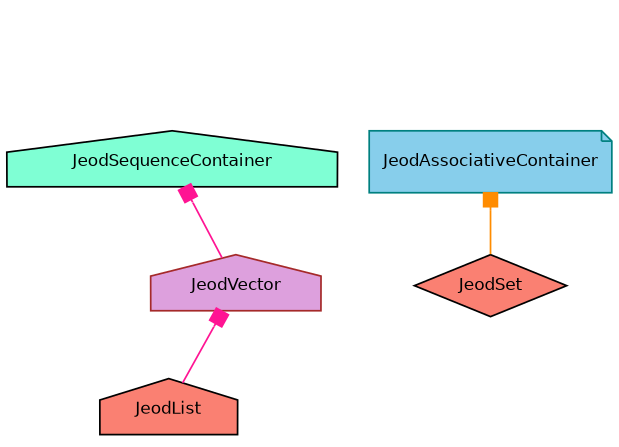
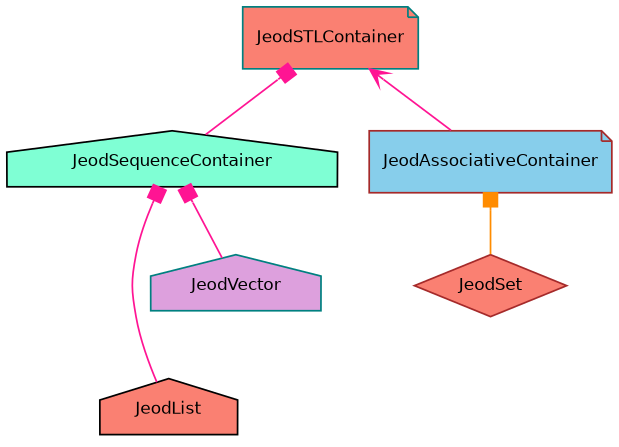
none -> (330, 38)
(491, 162) -> (491, 162)
(236, 286) -> (236, 286)
(491, 286) -> (491, 286)
(198, 355) -> (133, 293)
